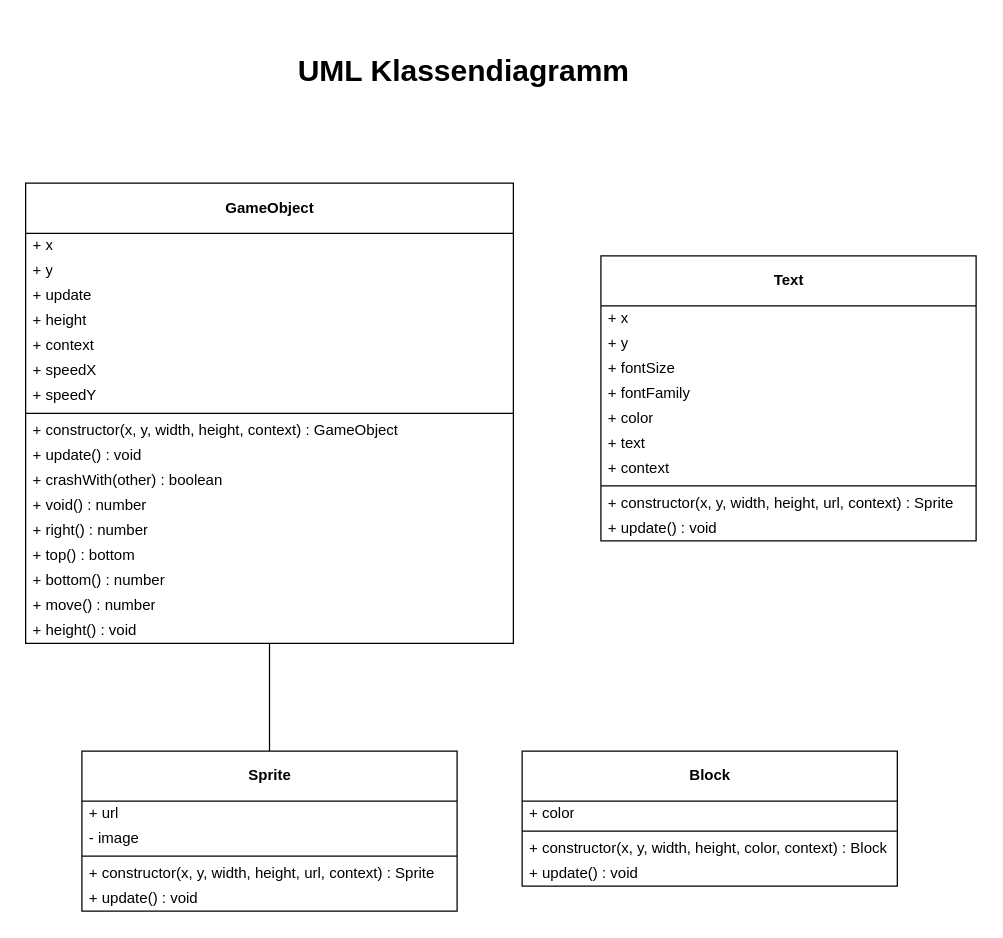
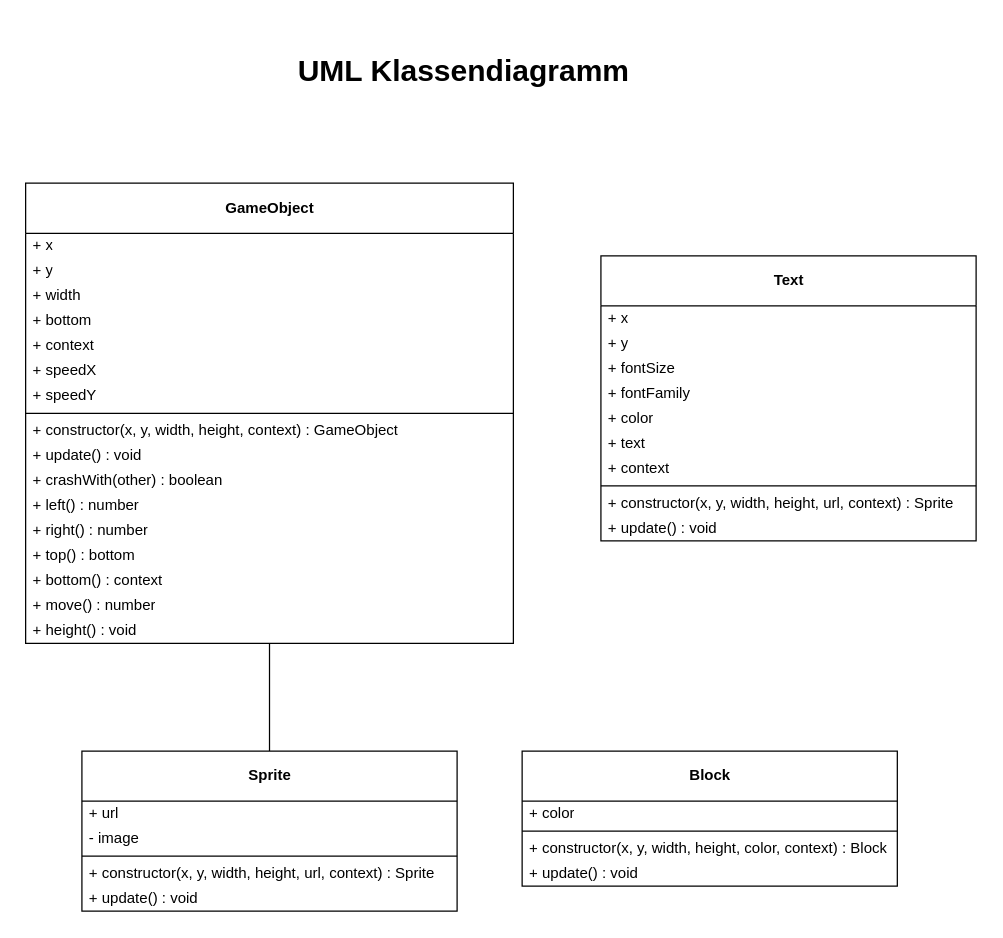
(65, 296) -> (59, 296)
(63, 321) -> (65, 321)
(95, 506) -> (95, 506)
(105, 581) -> (109, 581)
